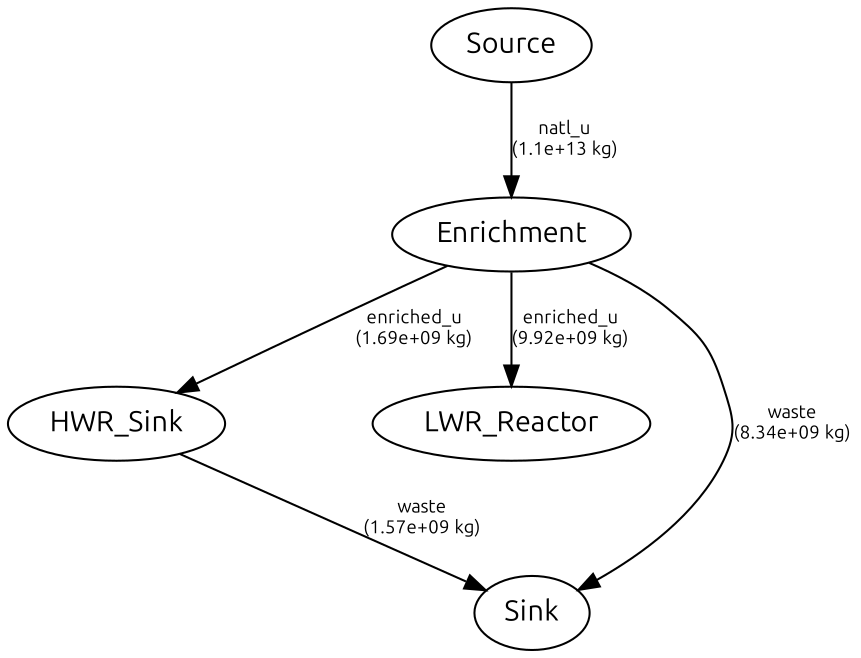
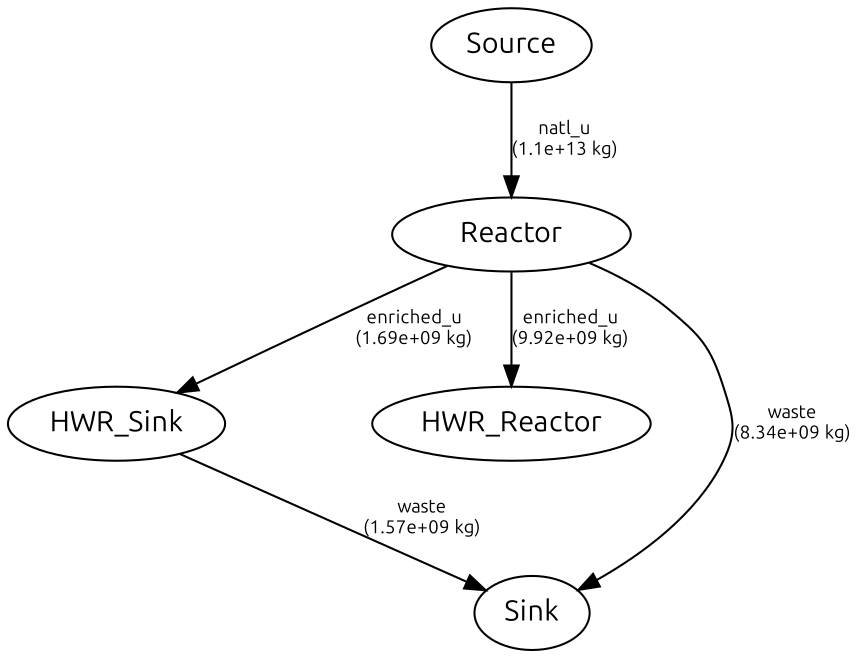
(511, 234) -> (511, 234)
(511, 424) -> (511, 424)
